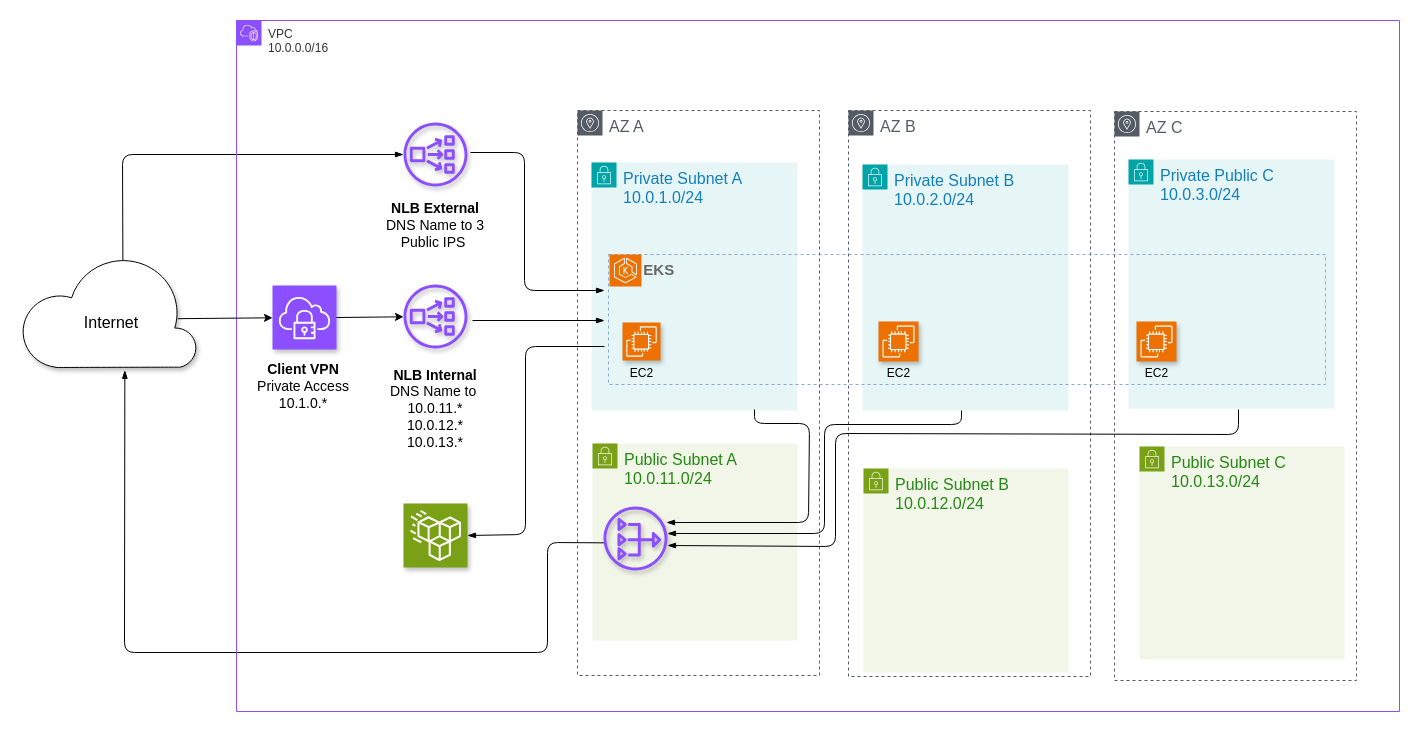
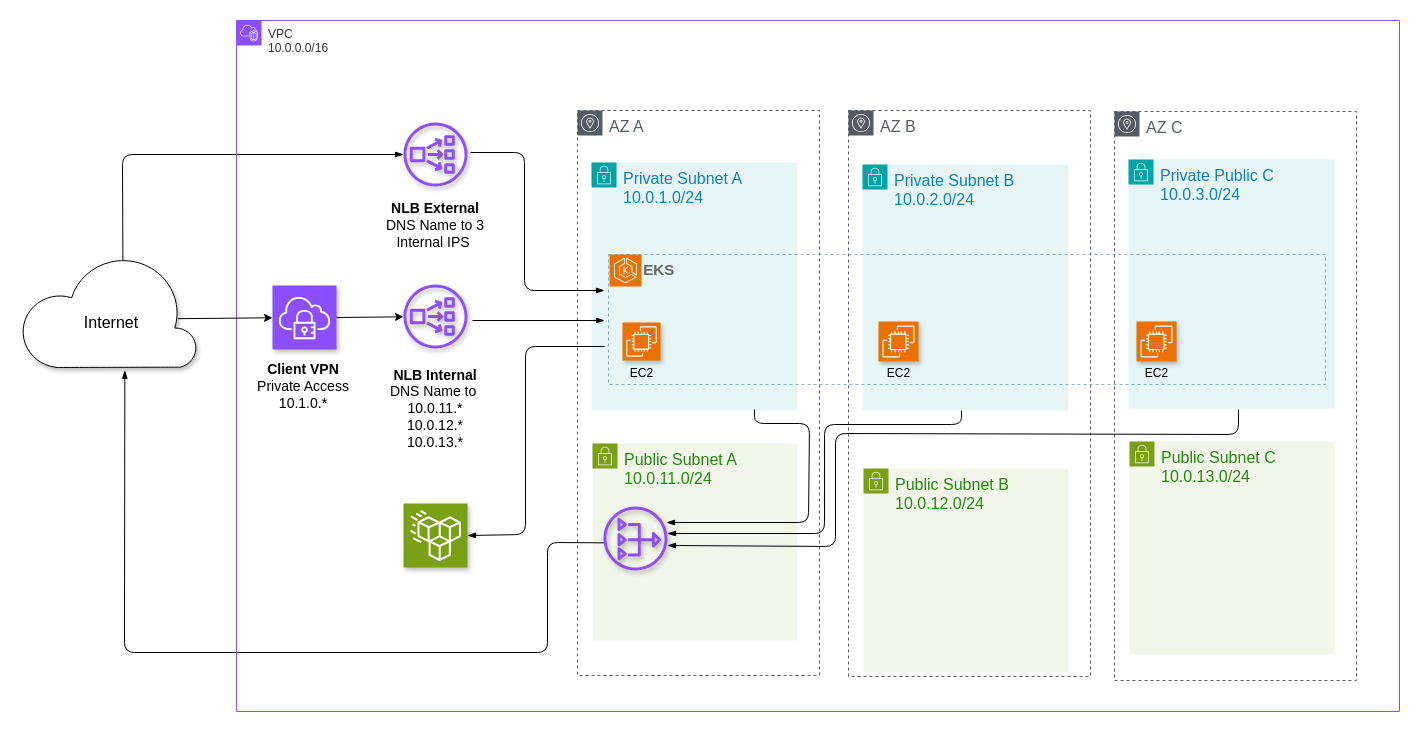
(436, 226) -> (436, 226)
(1242, 553) -> (1232, 548)
